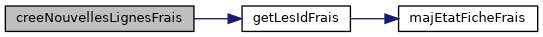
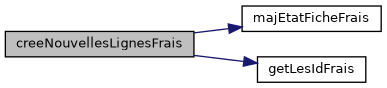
(368, 19) -> (211, 31)
